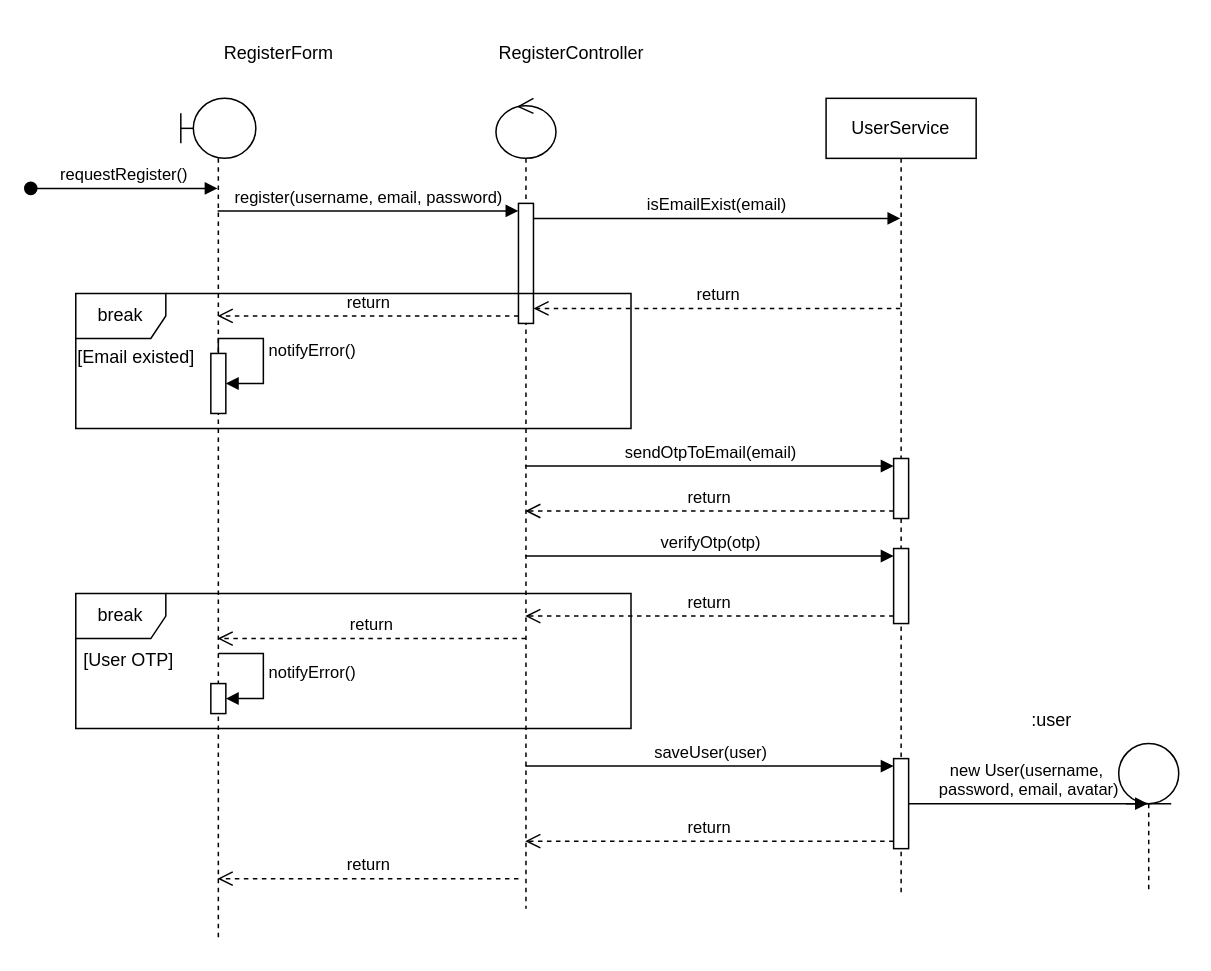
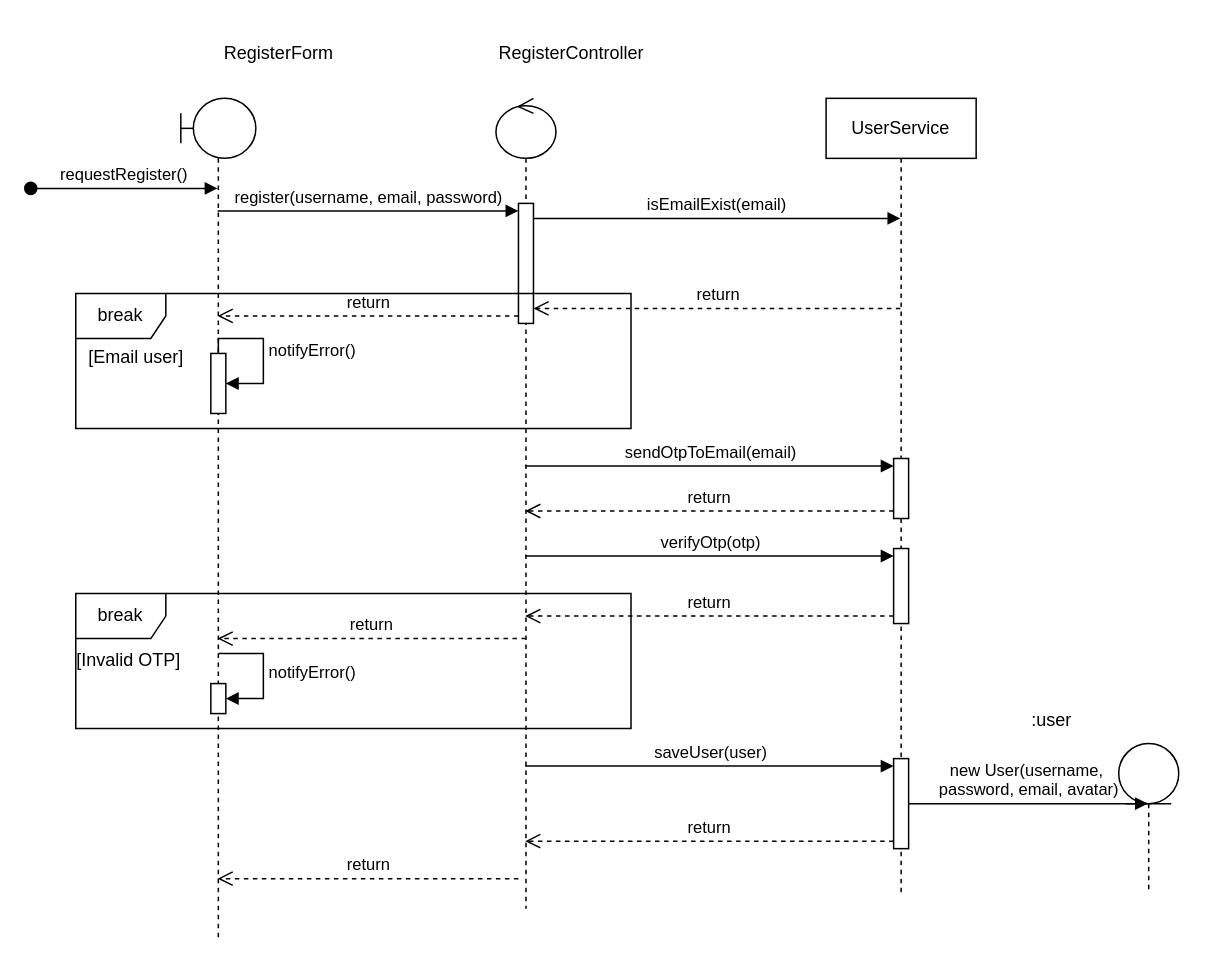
(137, 358) -> (137, 358)
(129, 661) -> (129, 661)
